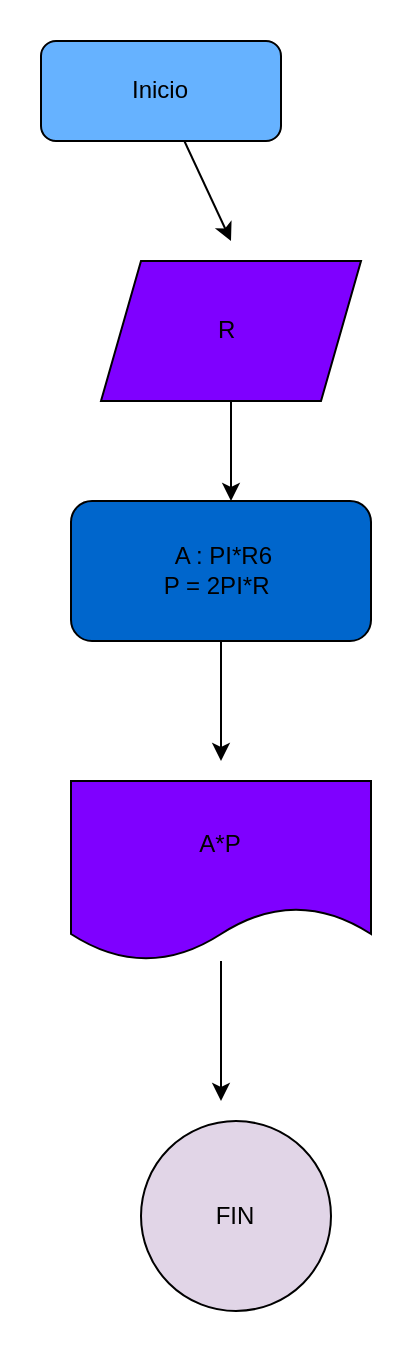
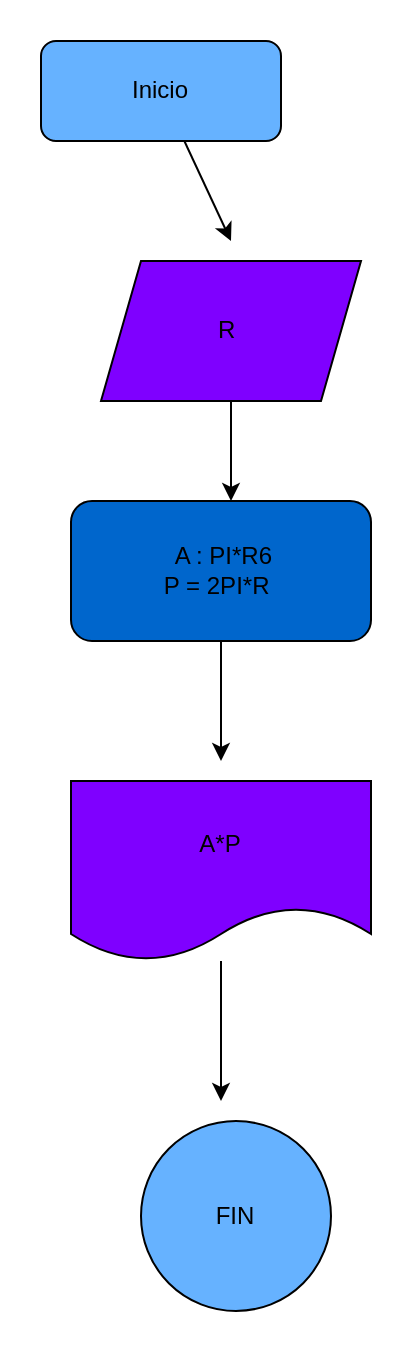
(236, 1216) -> (236, 1216)
